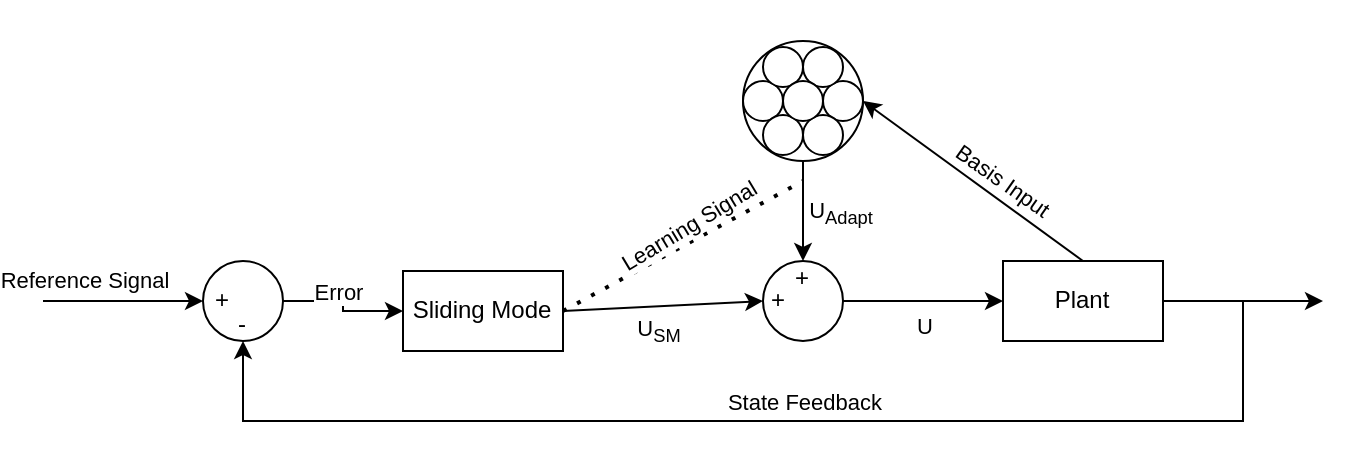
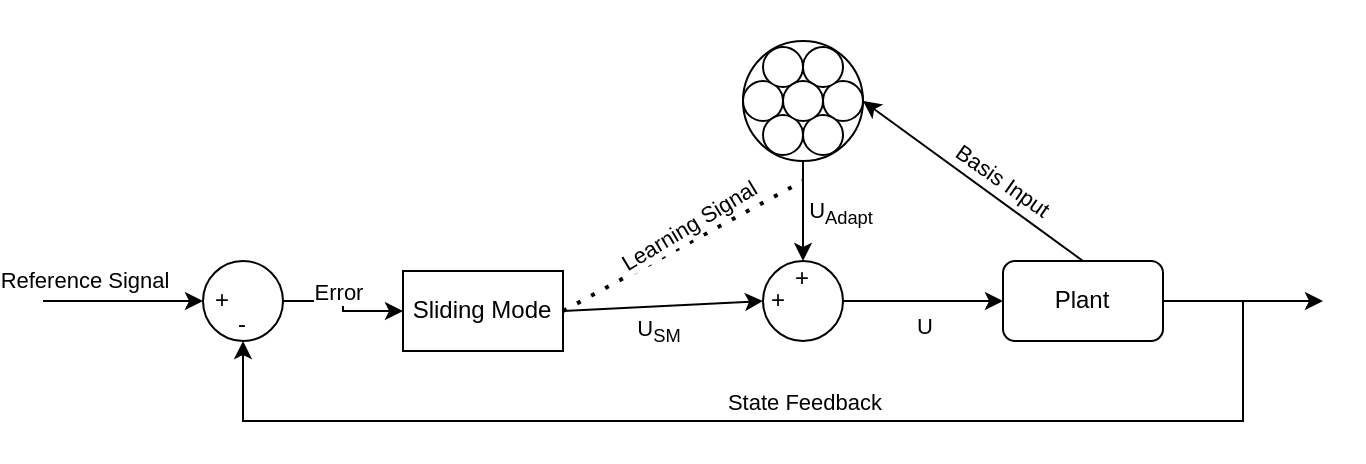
(1083, 301) -> (1083, 301)
